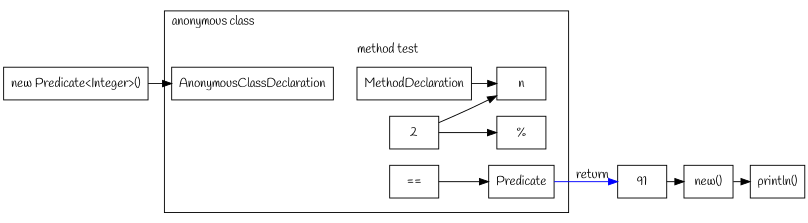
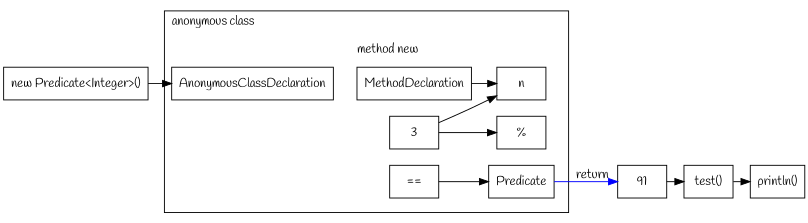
(388, 50) -> (388, 50)
(414, 133) -> (414, 133)
(709, 182) -> (709, 182)
